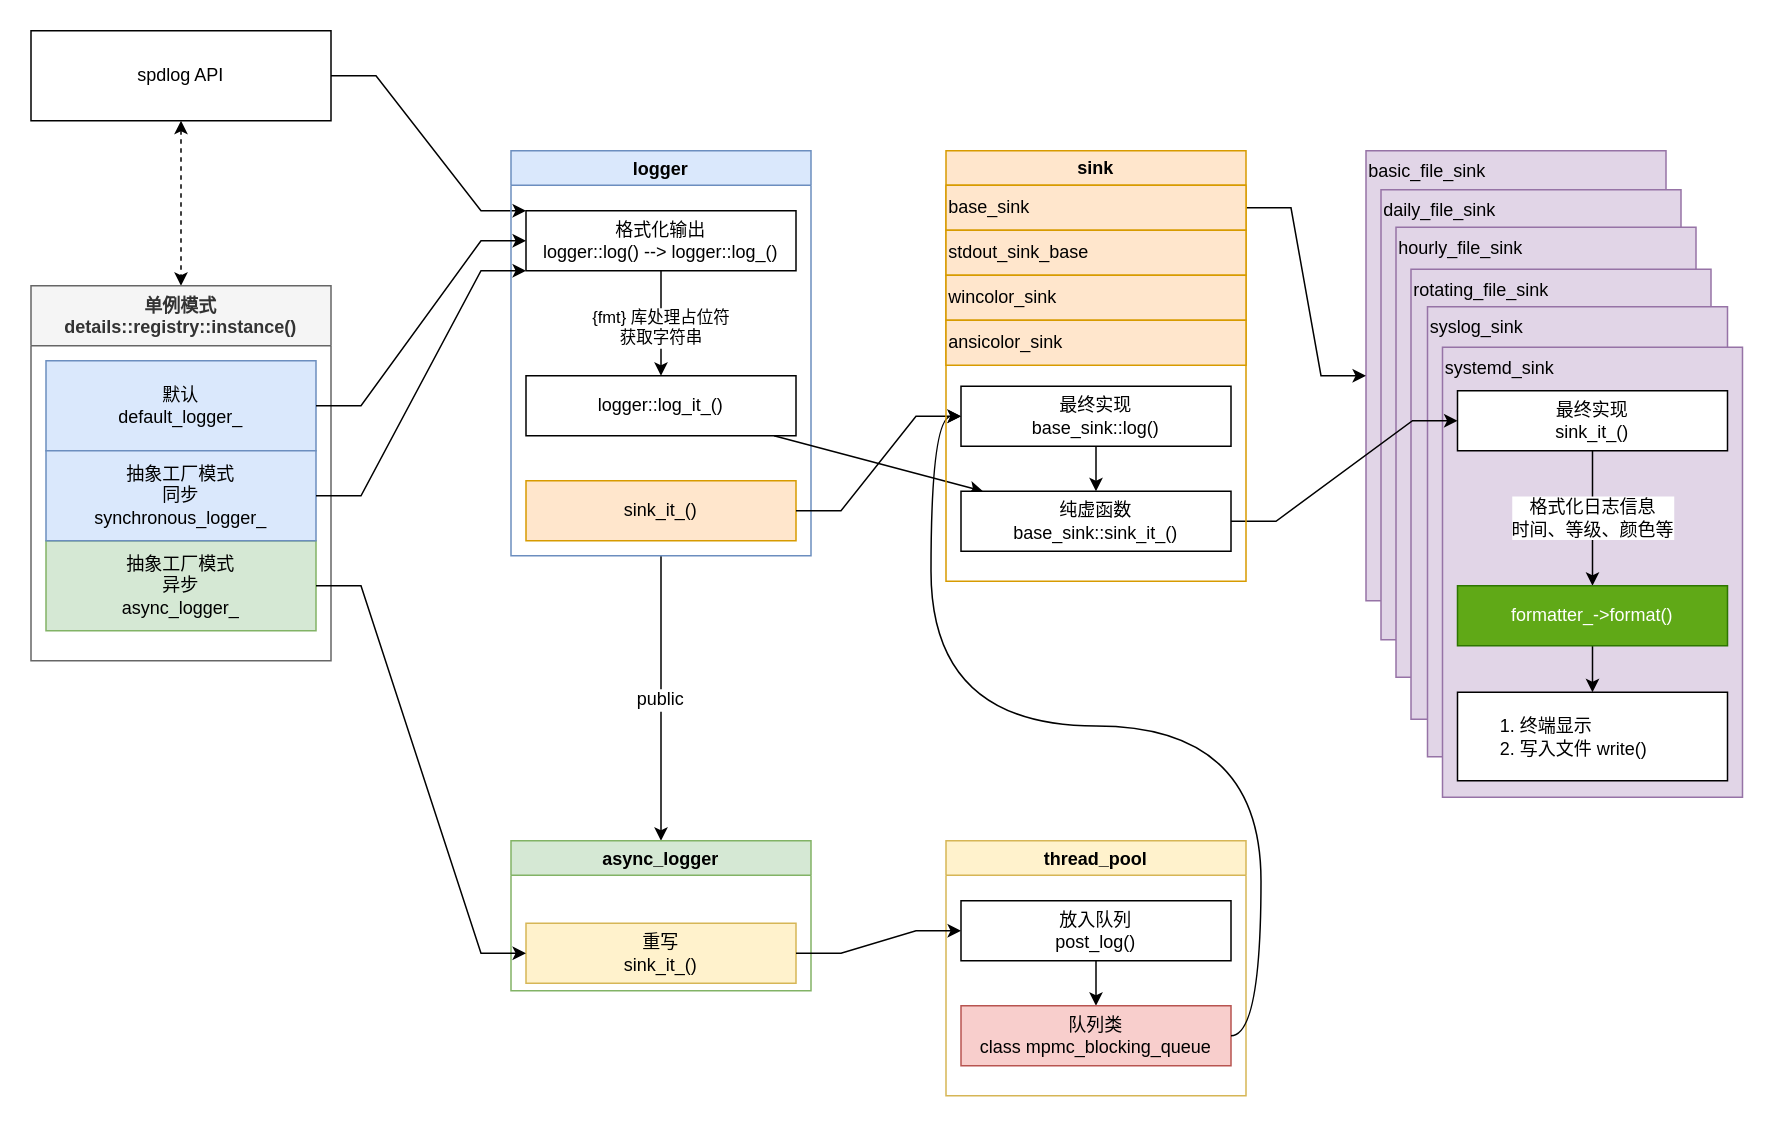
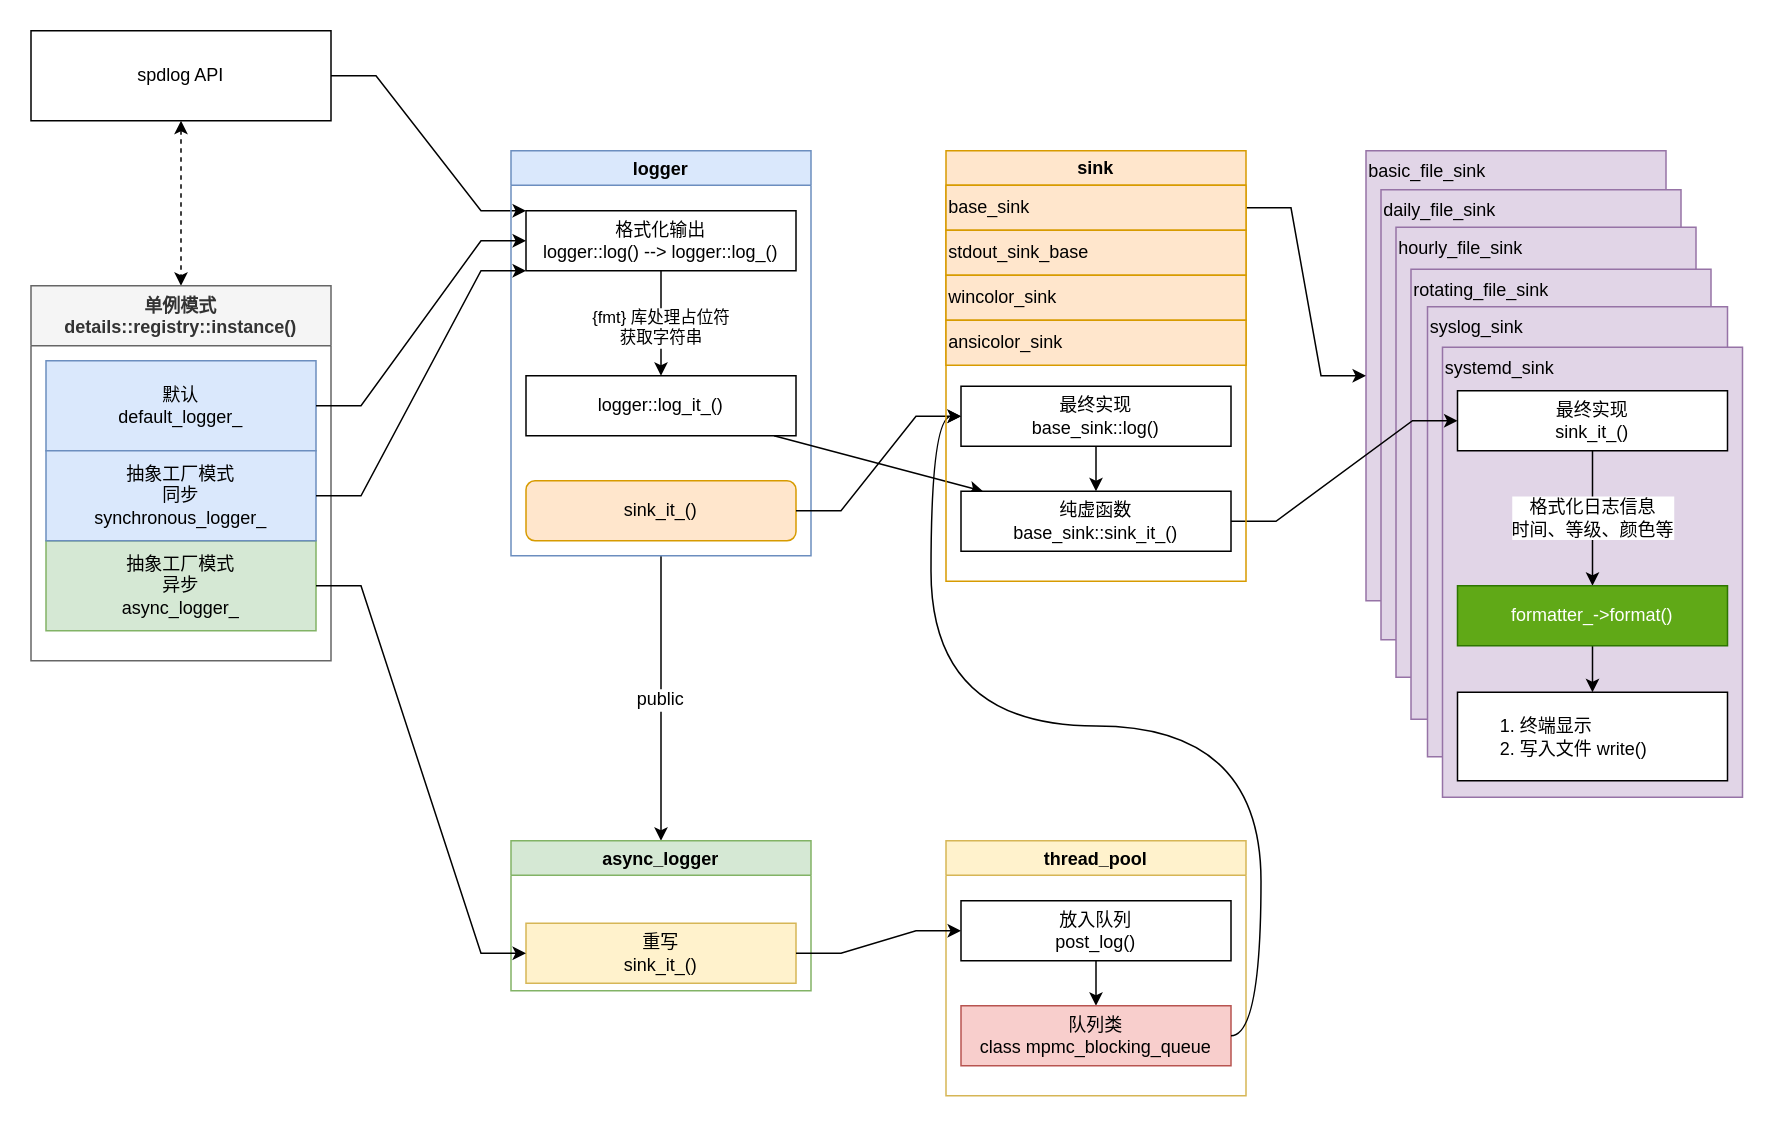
(661, 511) -> (661, 511)
